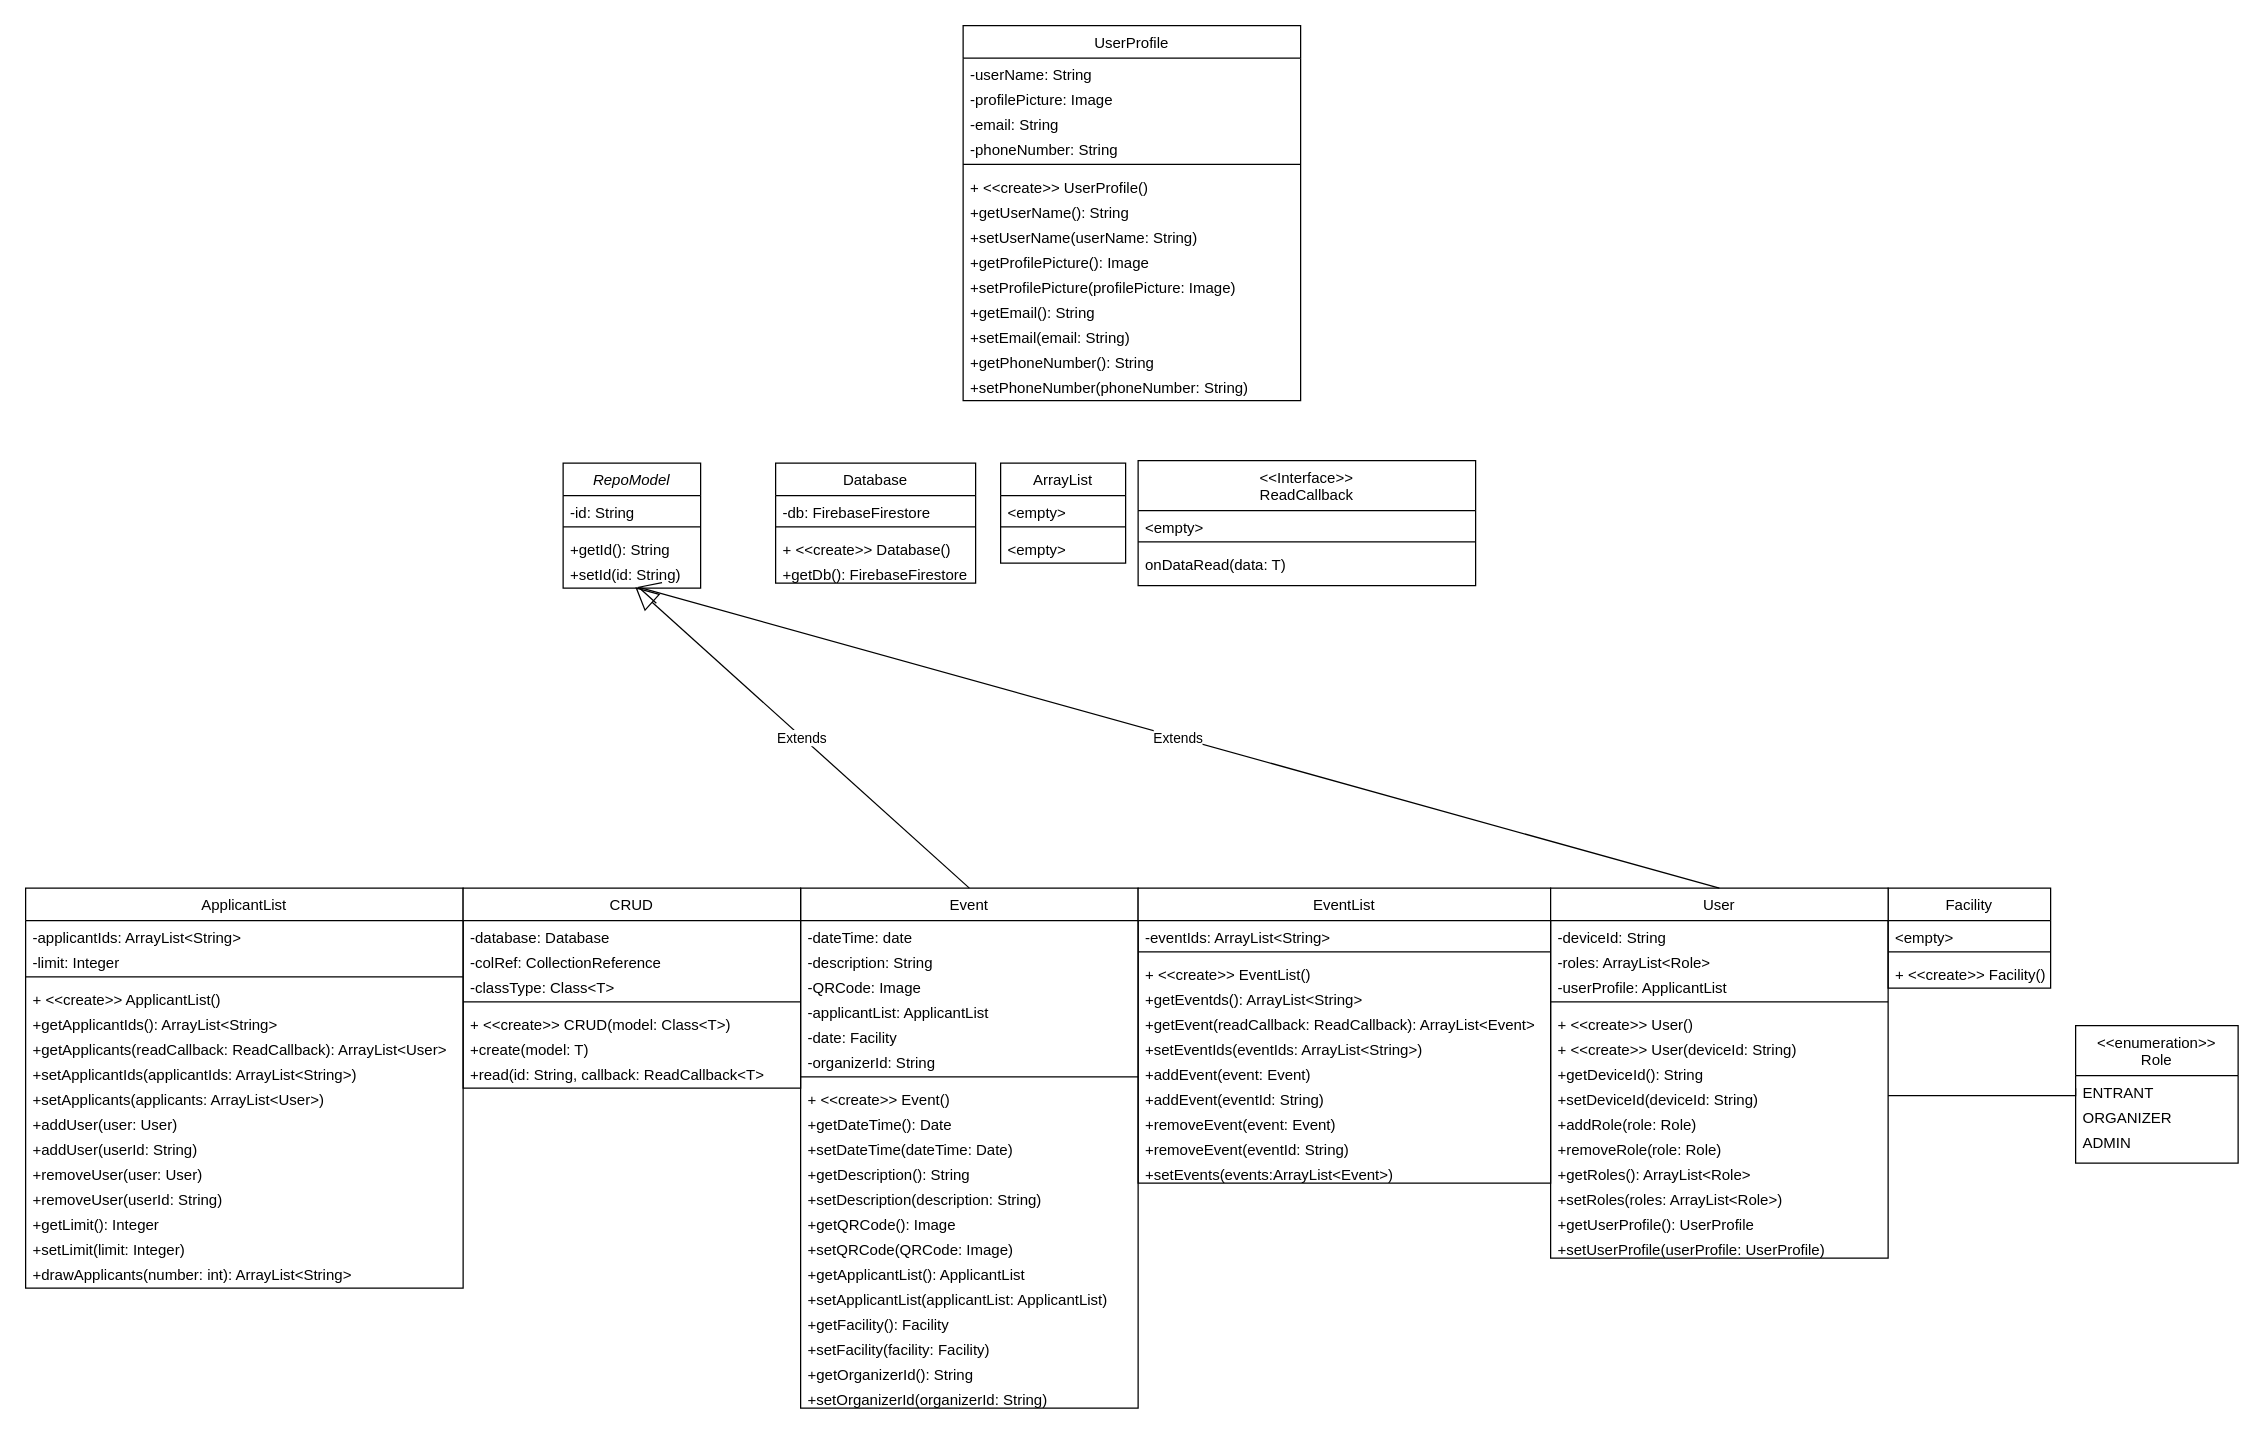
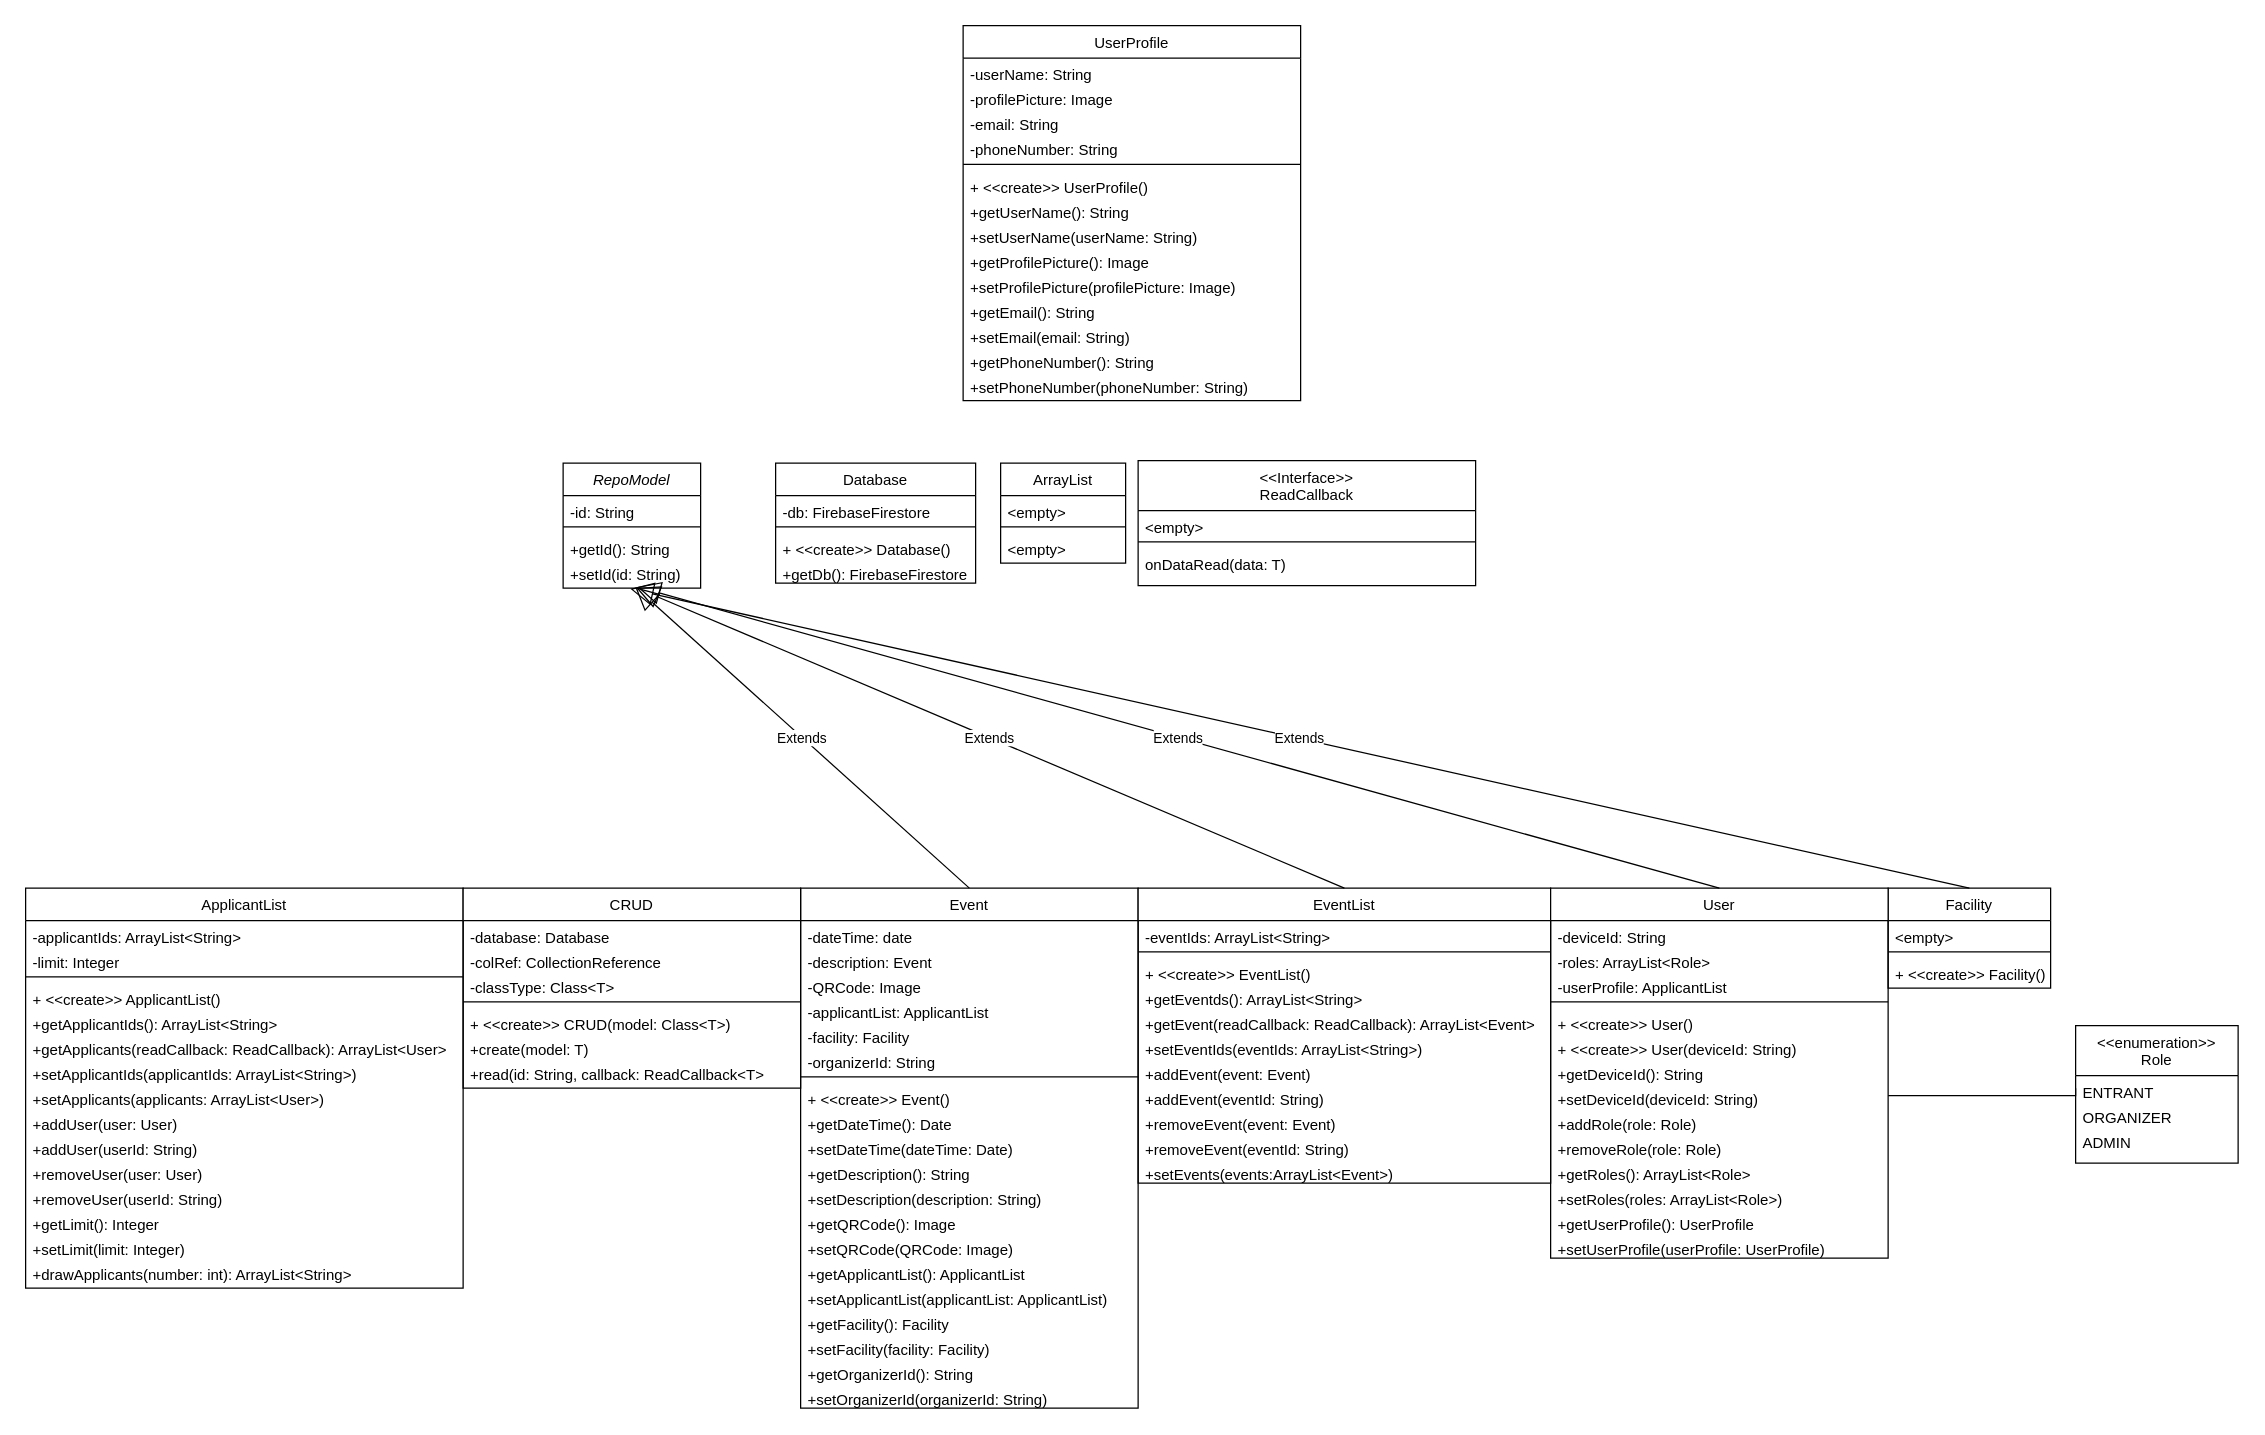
(654, 591) -> (731, 613)
none -> (1001, 742)
none -> (1360, 752)
(882, 963) -> (880, 963)
(861, 1038) -> (872, 1038)
